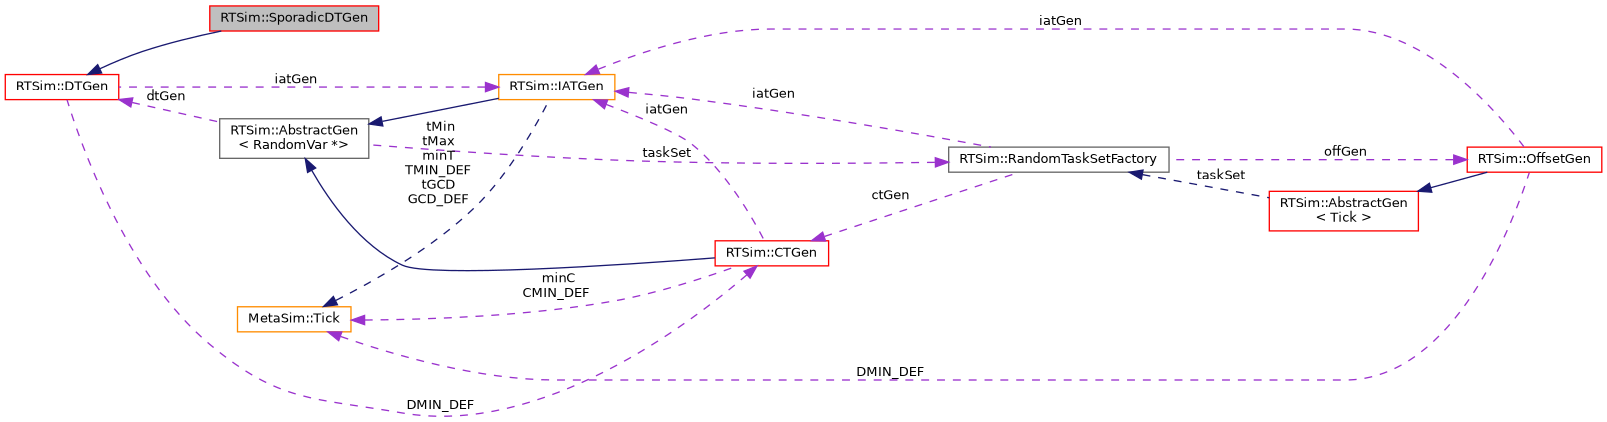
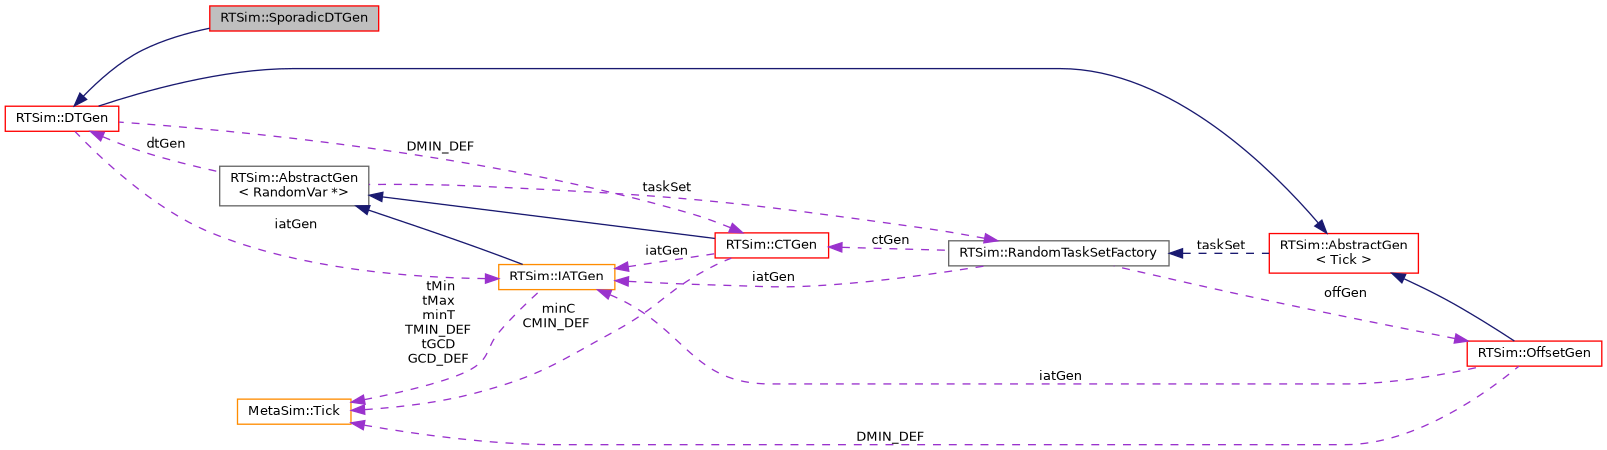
none -> (732, 69)
(461, 220) -> (469, 370)
